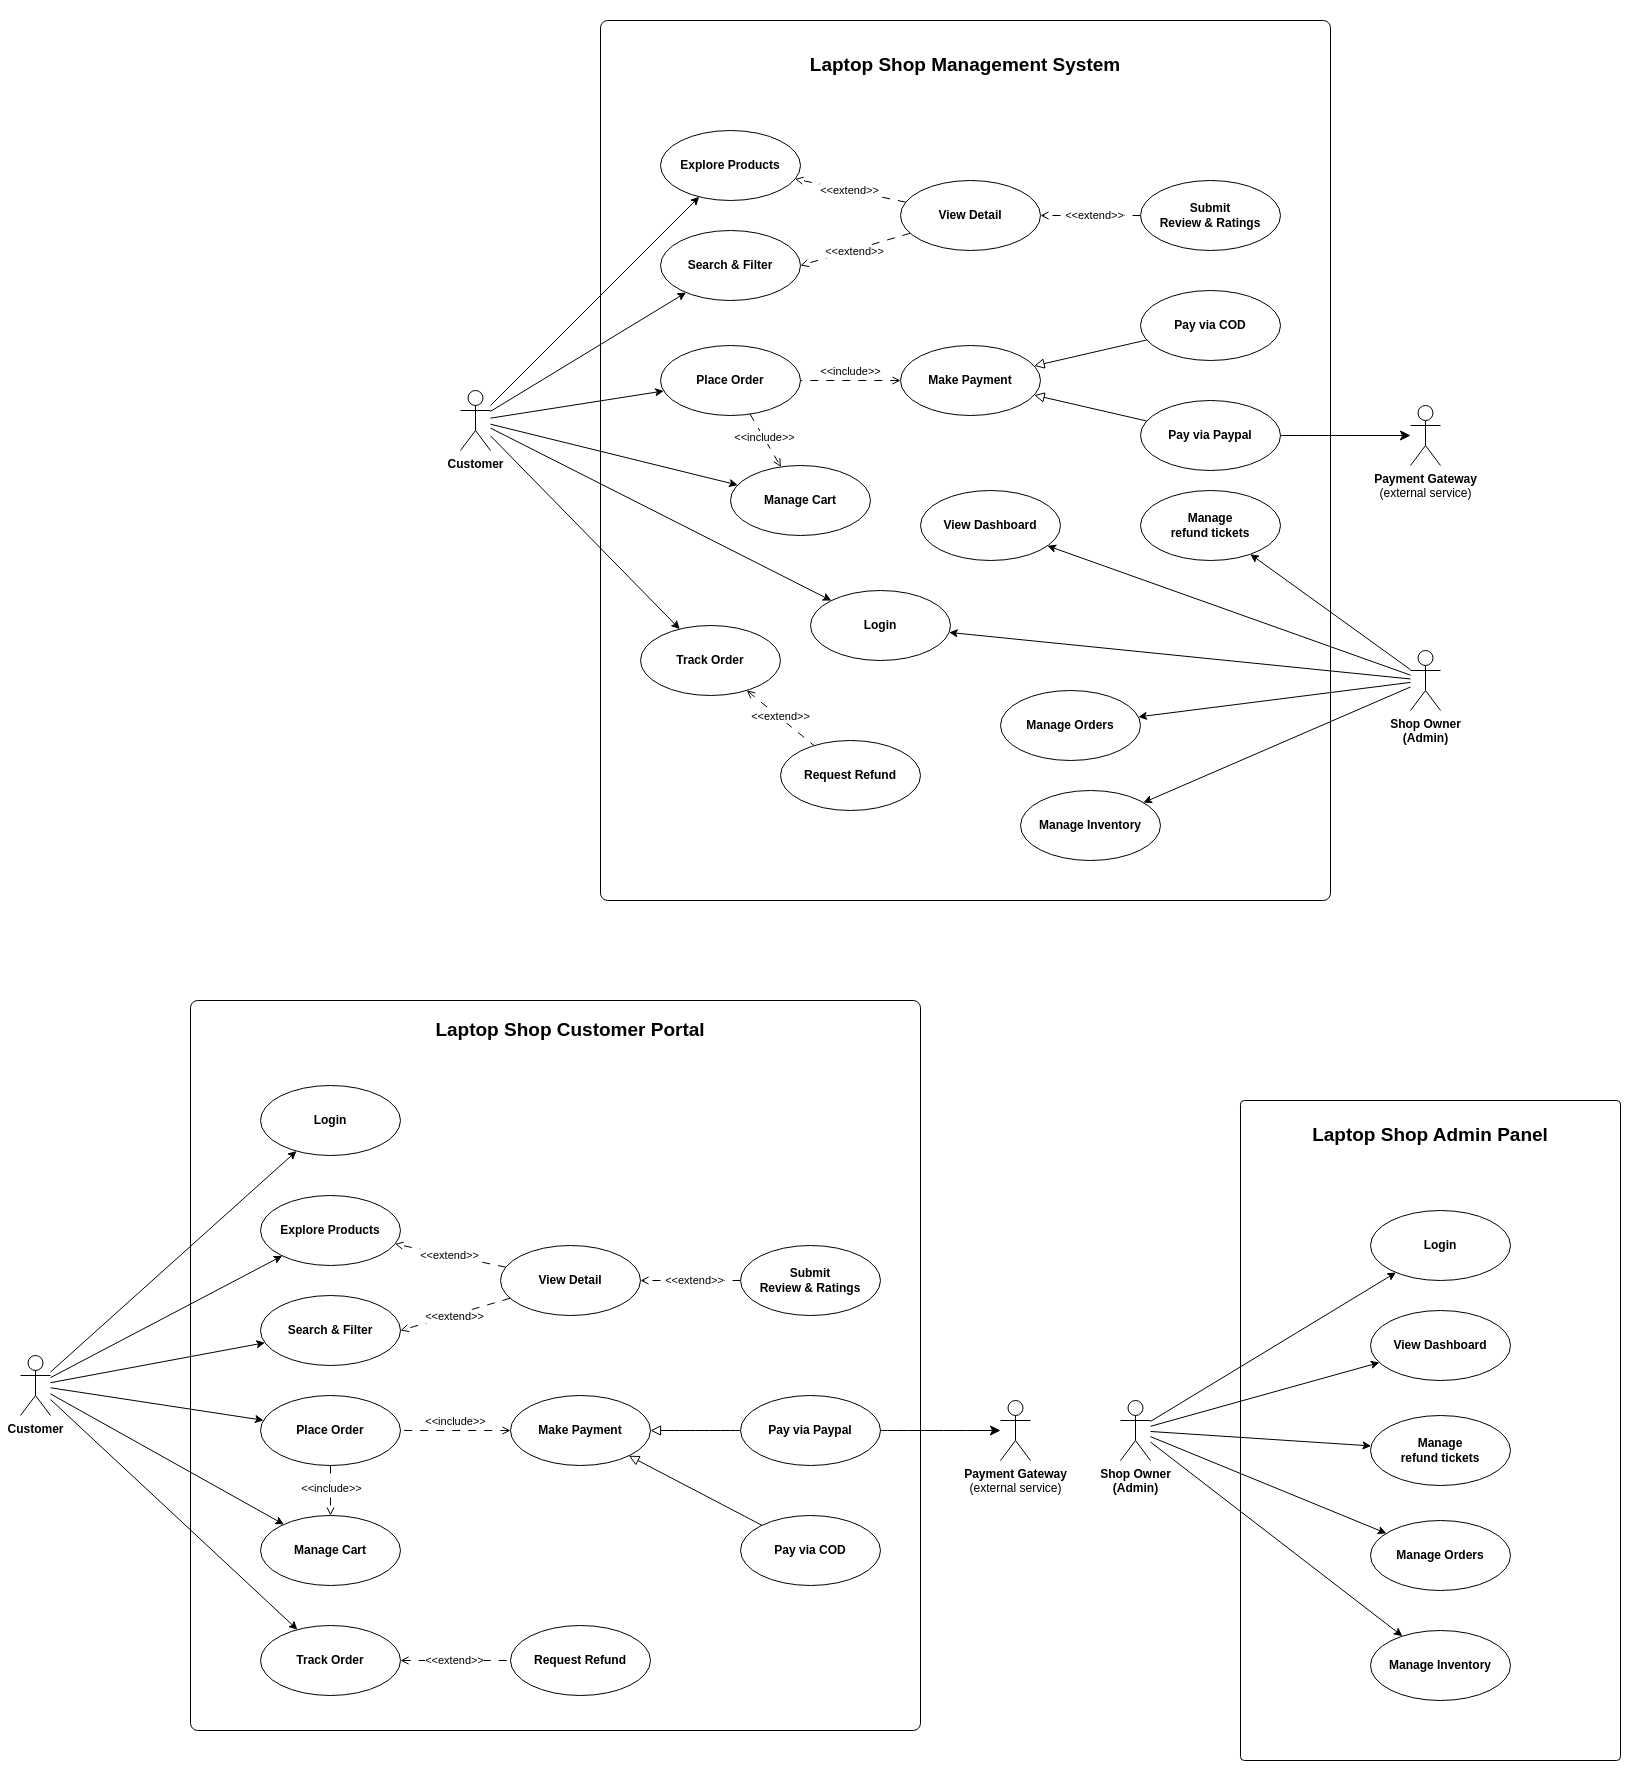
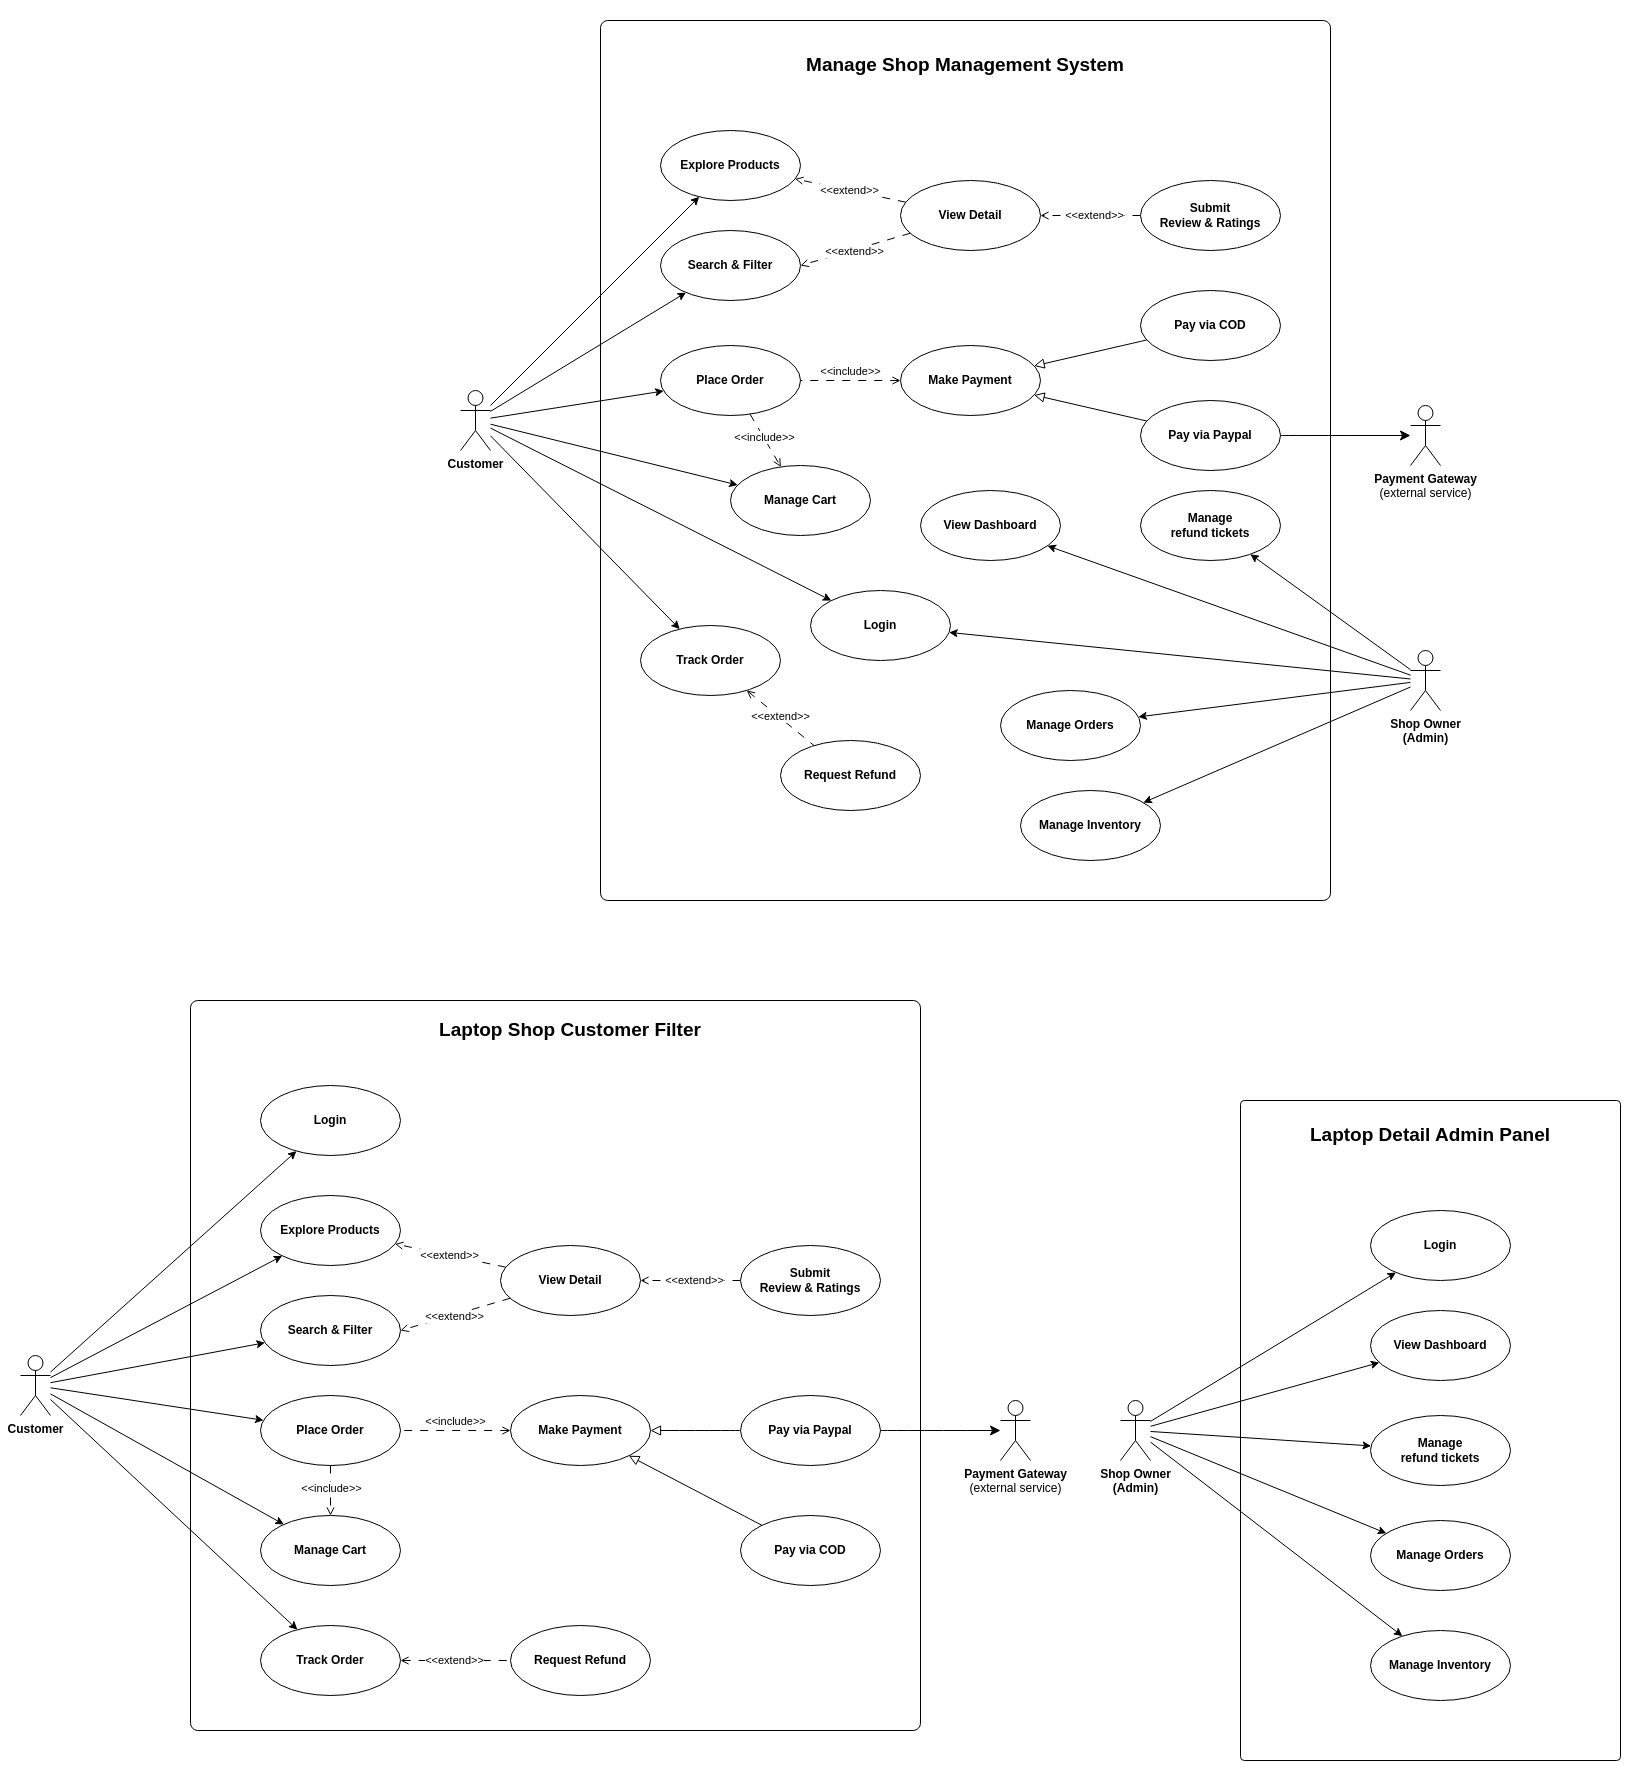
(966, 66) -> (966, 66)
(571, 1031) -> (571, 1031)
(1431, 1136) -> (1431, 1136)
